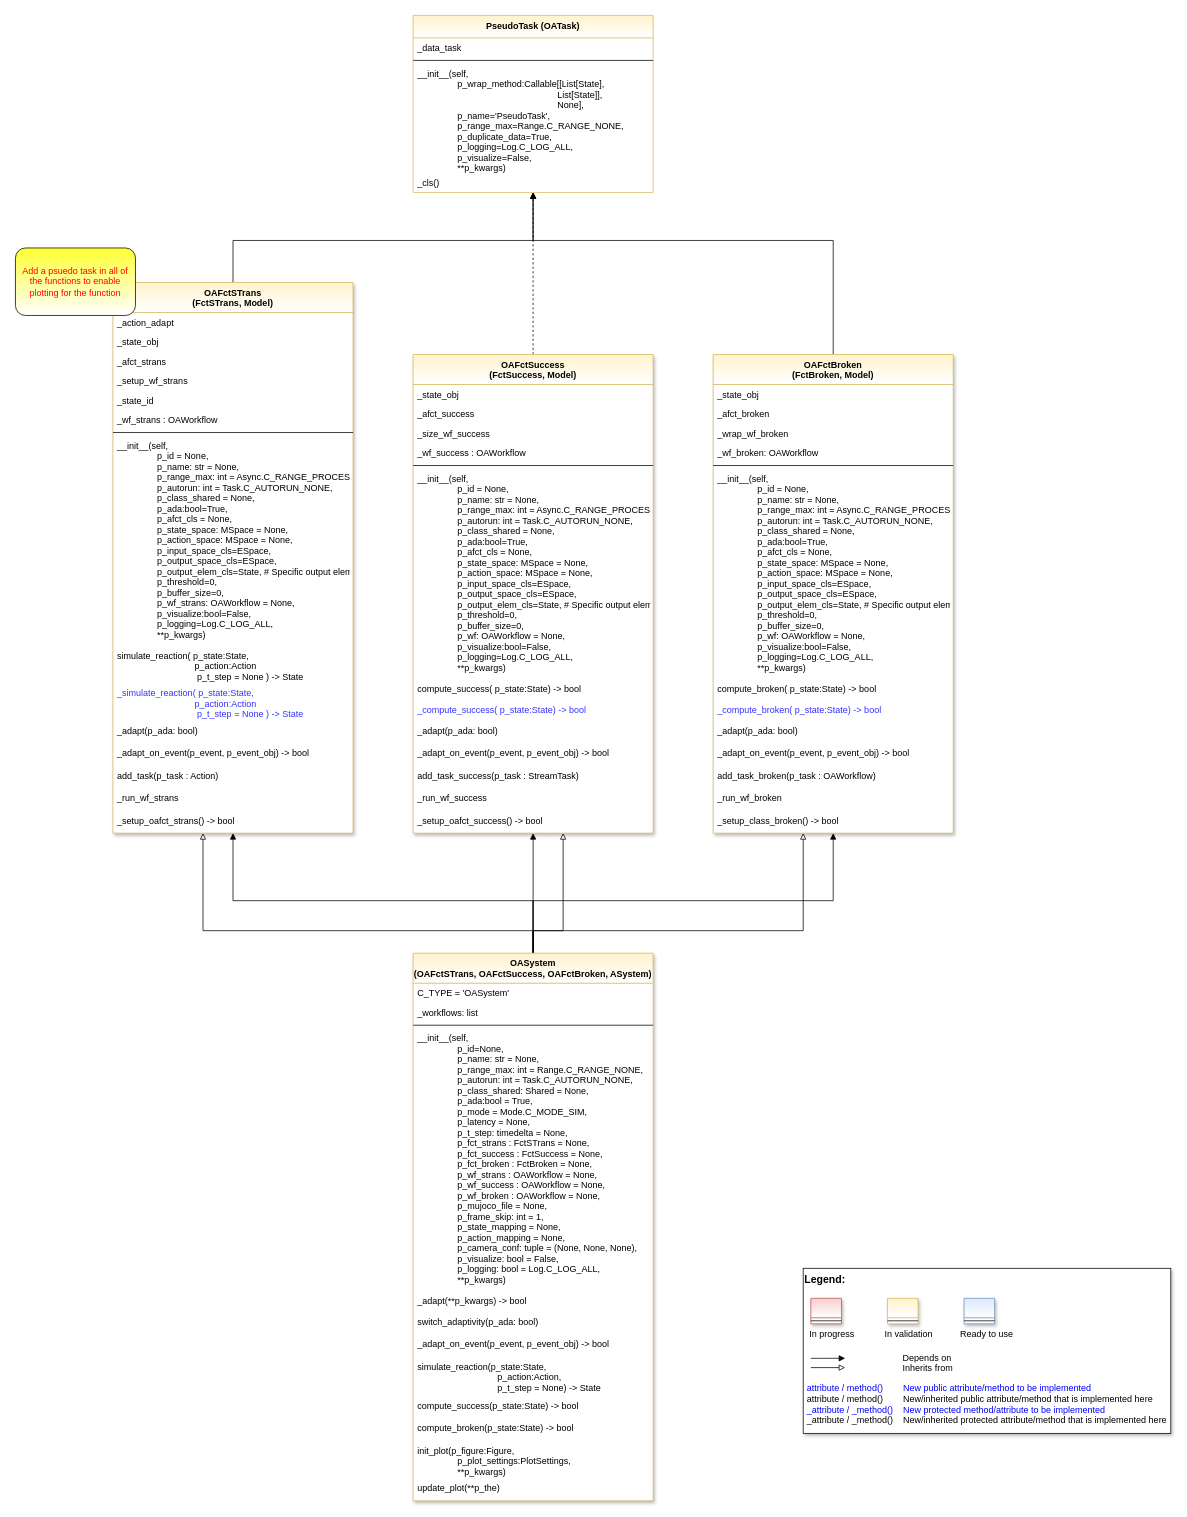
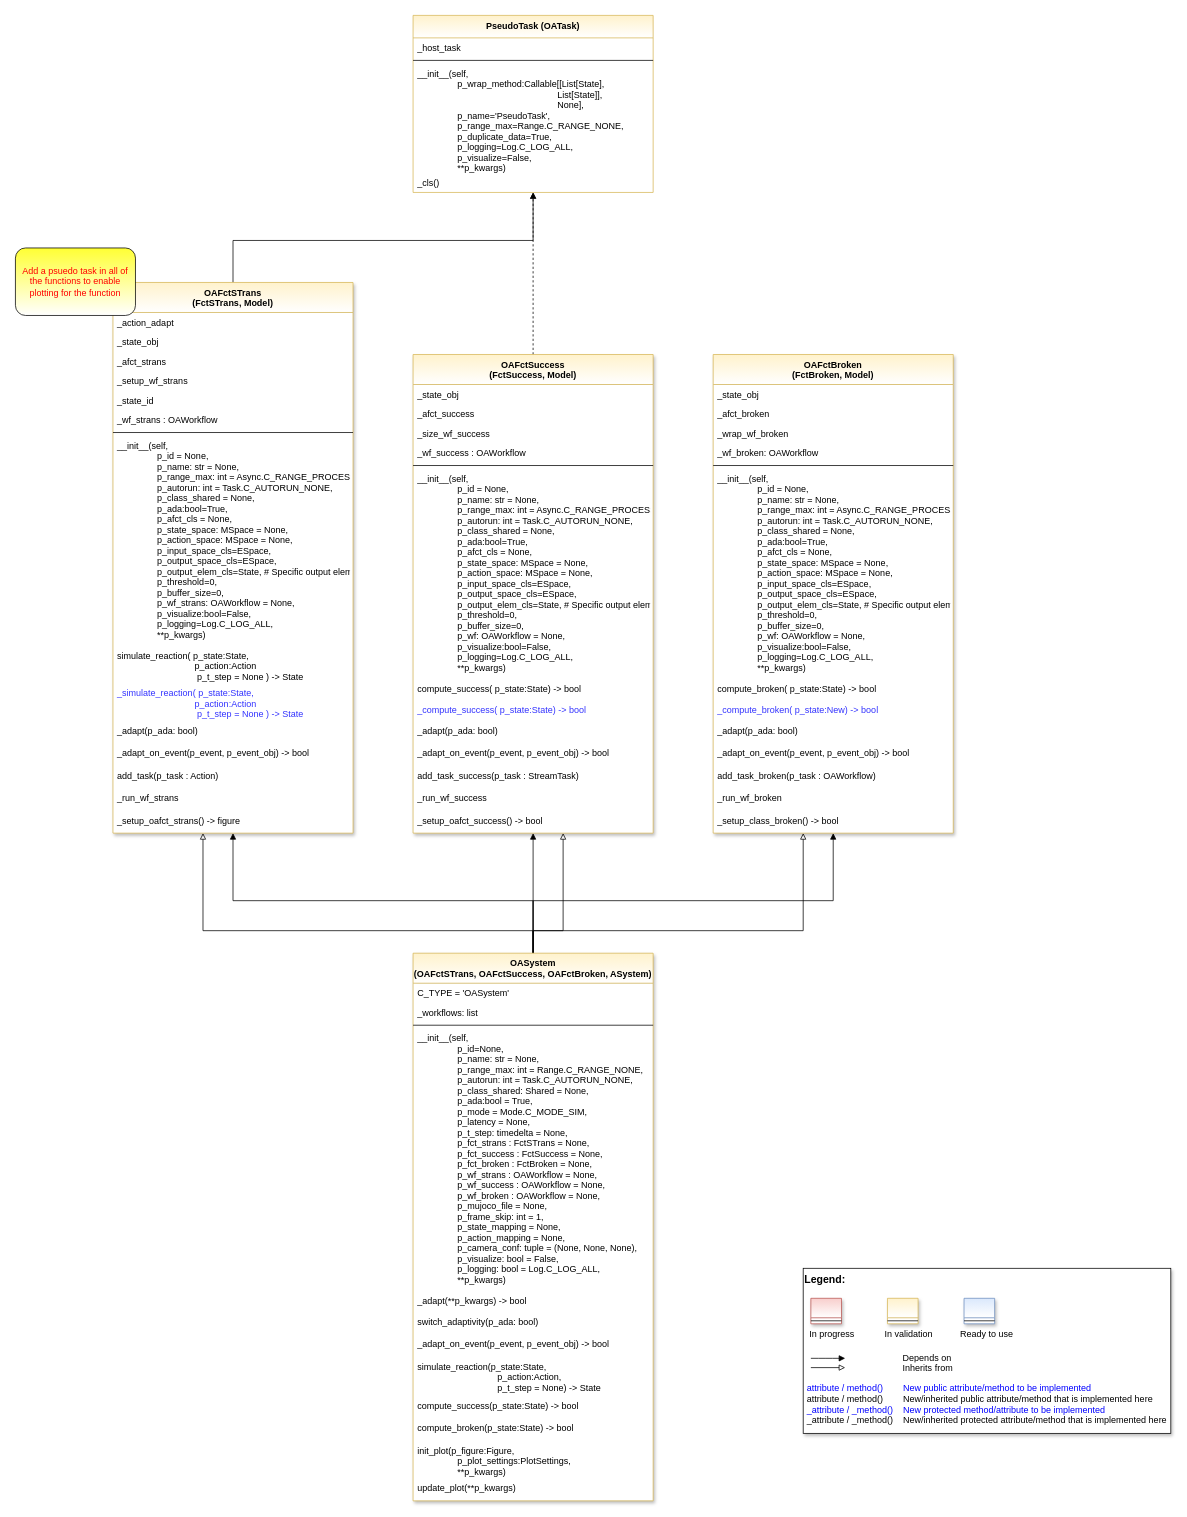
(442, 48) -> (442, 48)
(741, 240) -> none
(809, 710) -> (804, 710)
(187, 821) -> (192, 821)
(466, 1488) -> (474, 1488)
